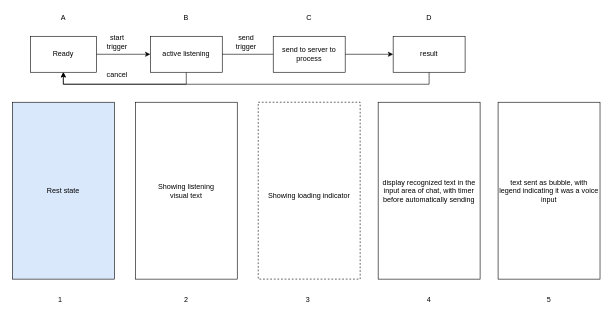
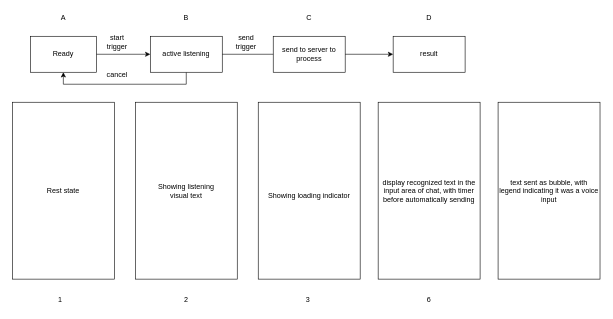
(315, 84) -> none
(63, 191) -> (63, 191)
(309, 191) -> (309, 191)
(429, 300) -> (429, 300)
(549, 300) -> none
